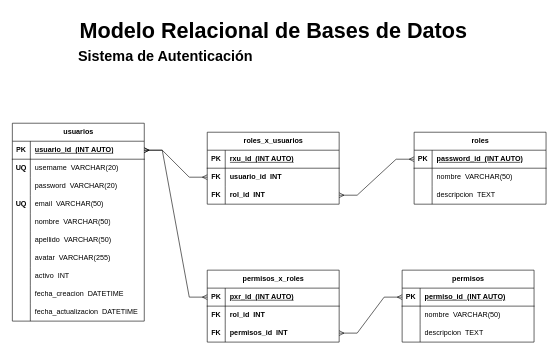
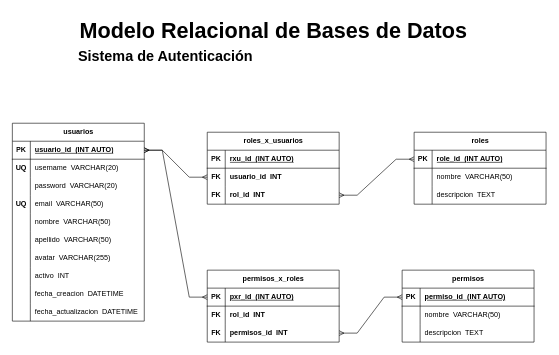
(481, 159) -> (472, 159)
